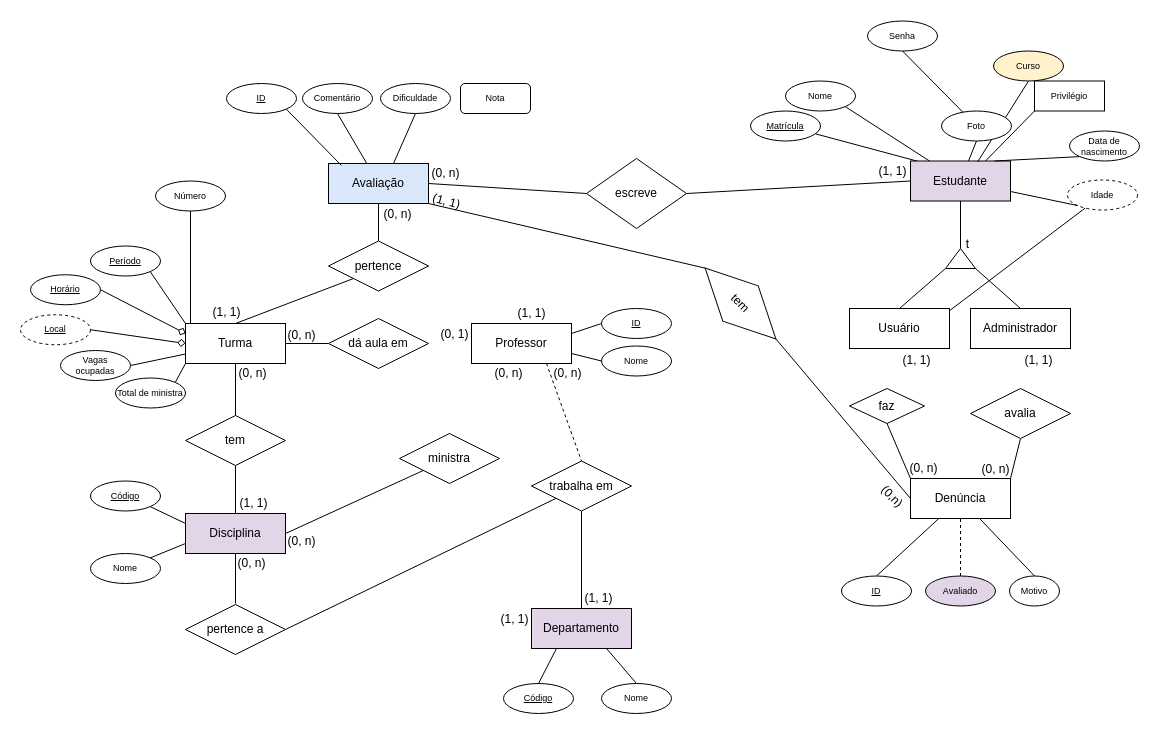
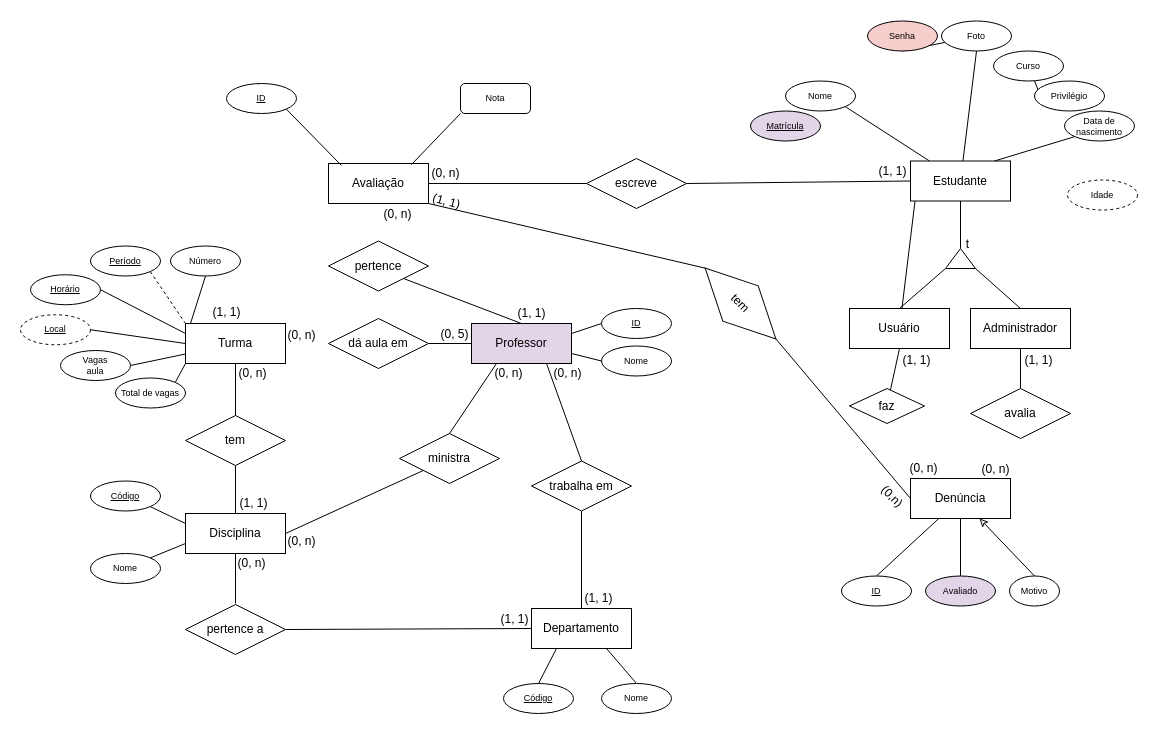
(903, 36) -> (903, 36)
(1029, 66) -> (1029, 66)
(1070, 96) -> (1070, 96)
(338, 99) -> none
(416, 99) -> none
(1016, 101) -> none
(786, 126) -> (786, 126)
(977, 126) -> (977, 36)
(1010, 136) -> (1037, 87)
(352, 138) -> none
(405, 139) -> none
none -> (436, 139)
(1105, 146) -> (1100, 126)
(865, 147) -> (909, 254)
(961, 181) -> (961, 181)
(379, 184) -> (379, 184)
(637, 194) -> (637, 184)
(191, 196) -> (206, 261)
(1044, 199) -> none
(379, 222) -> none
(1017, 260) -> (895, 369)
(167, 297) -> (167, 297)
(295, 301) -> none
none -> (462, 301)
(178, 330) -> (180, 331)
(455, 335) -> (455, 335)
(177, 342) -> (181, 343)
(307, 344) -> none
none -> (450, 344)
(522, 344) -> (522, 344)
(96, 366) -> (96, 366)
none -> (1021, 369)
(151, 394) -> (151, 394)
none -> (473, 399)
(564, 412) -> (564, 412)
(899, 451) -> none
(1016, 458) -> none
(982, 521) -> (985, 524)
(236, 534) -> (236, 534)
(961, 547) -> (961, 547)
(421, 564) -> (409, 629)
(582, 629) -> (582, 629)
